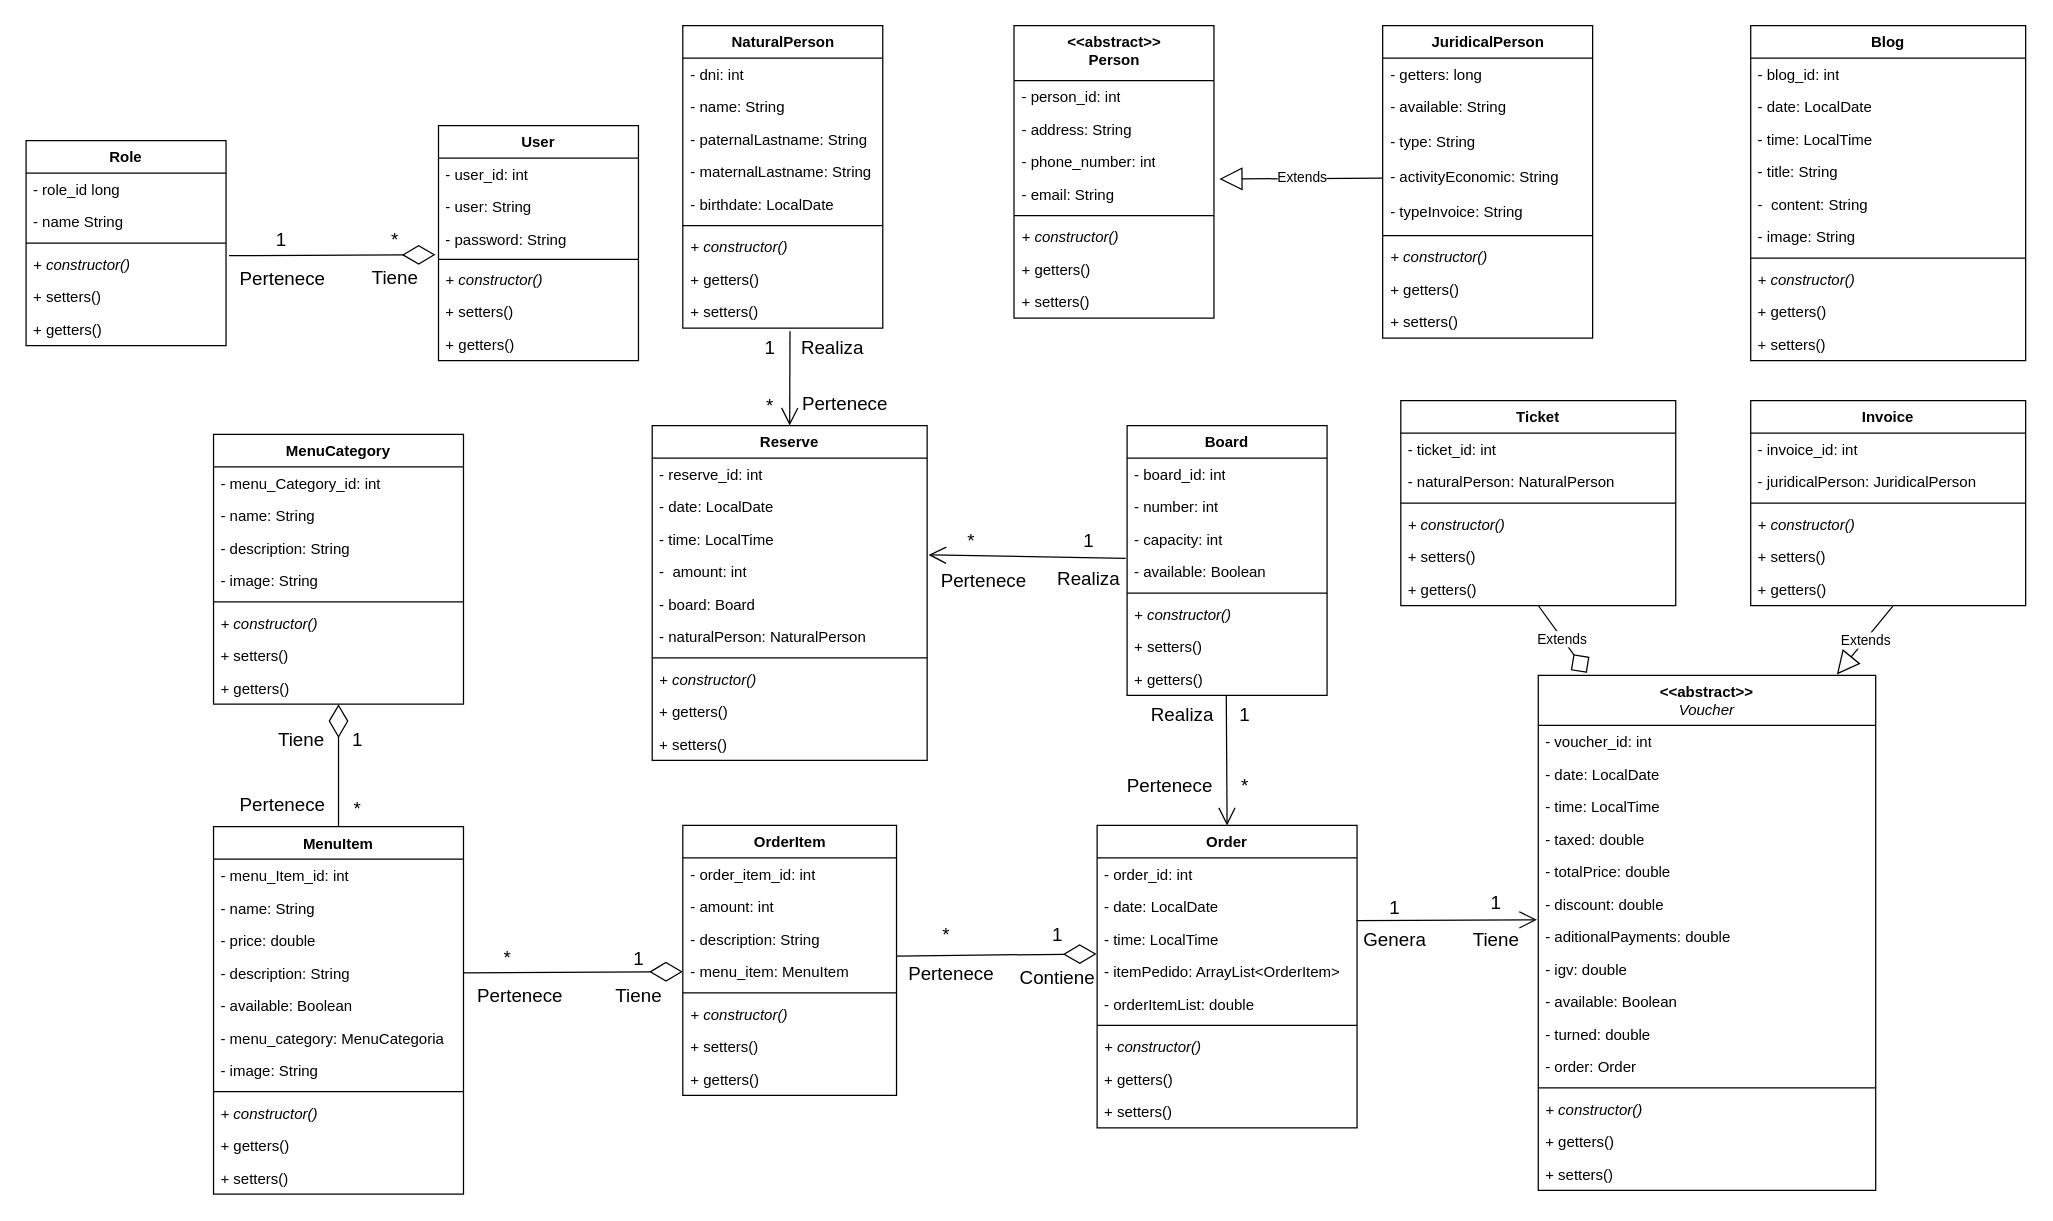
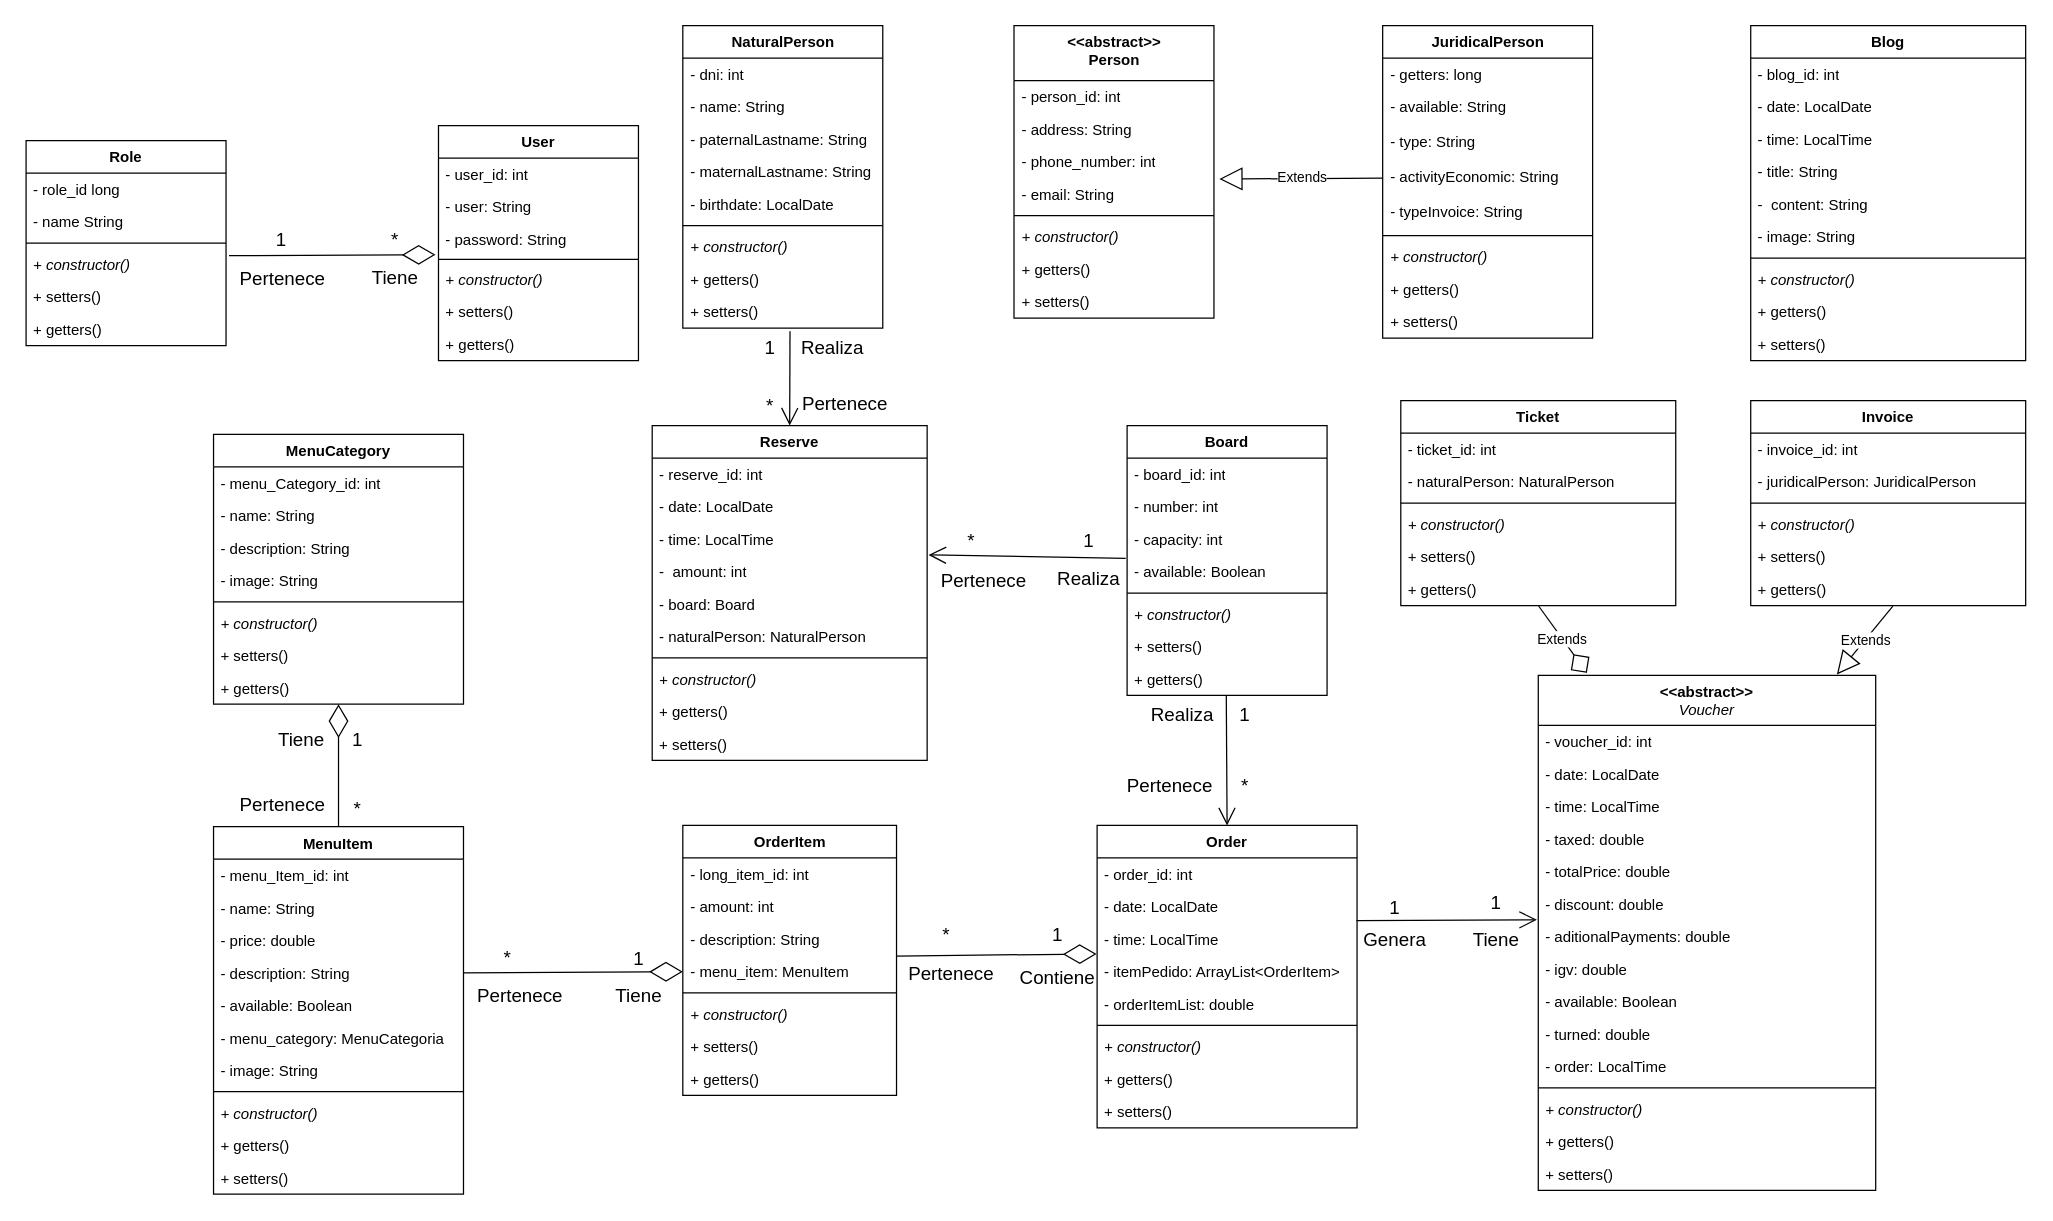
(763, 876) -> (757, 876)
(1599, 1068) -> (1611, 1068)
